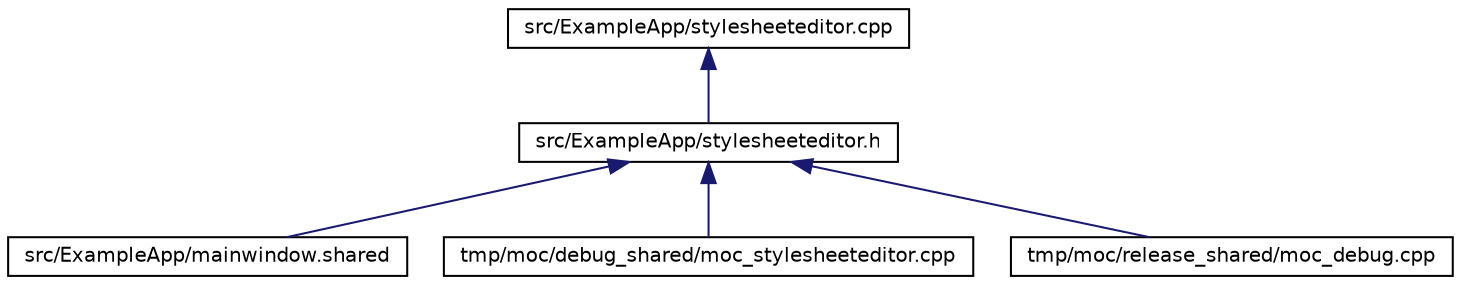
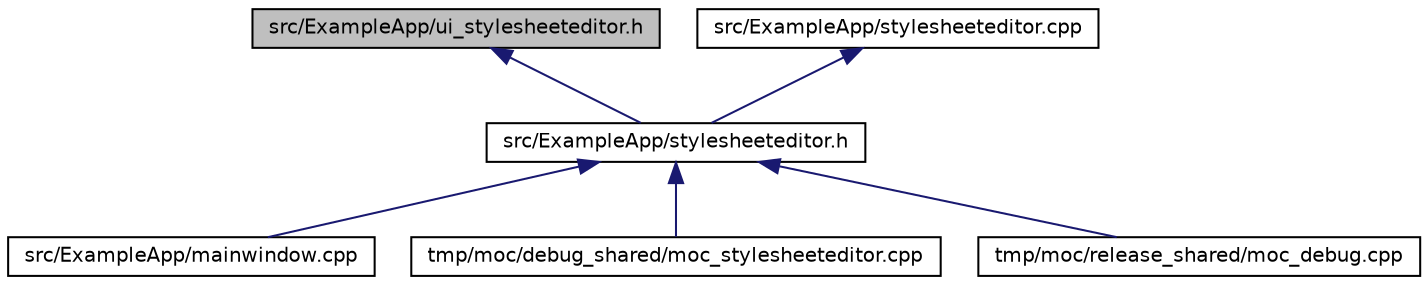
none -> (456, 29)
(208, 257) -> (191, 257)
